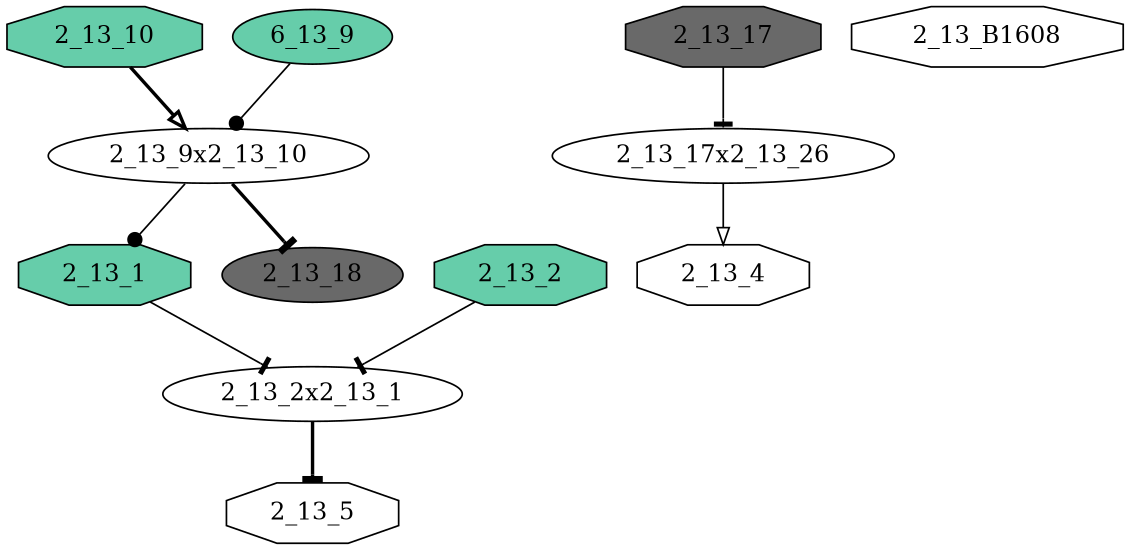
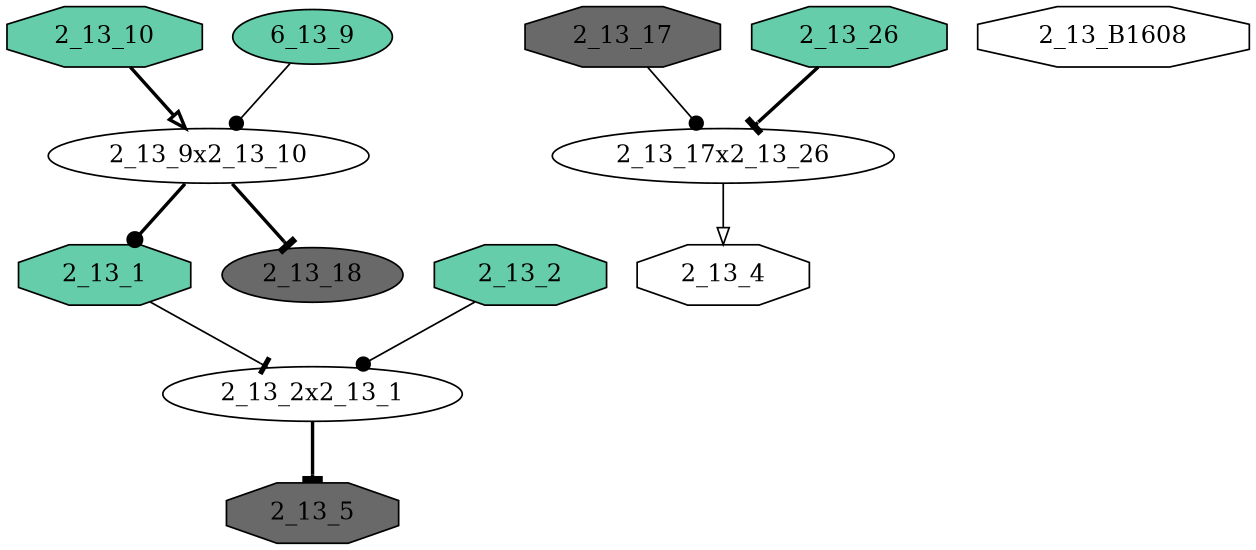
none -> (849, 37)
(723, 93) -> (670, 93)
(162, 209) -> (162, 209)
(420, 333) -> (422, 331)
(313, 513) -> (313, 513)
